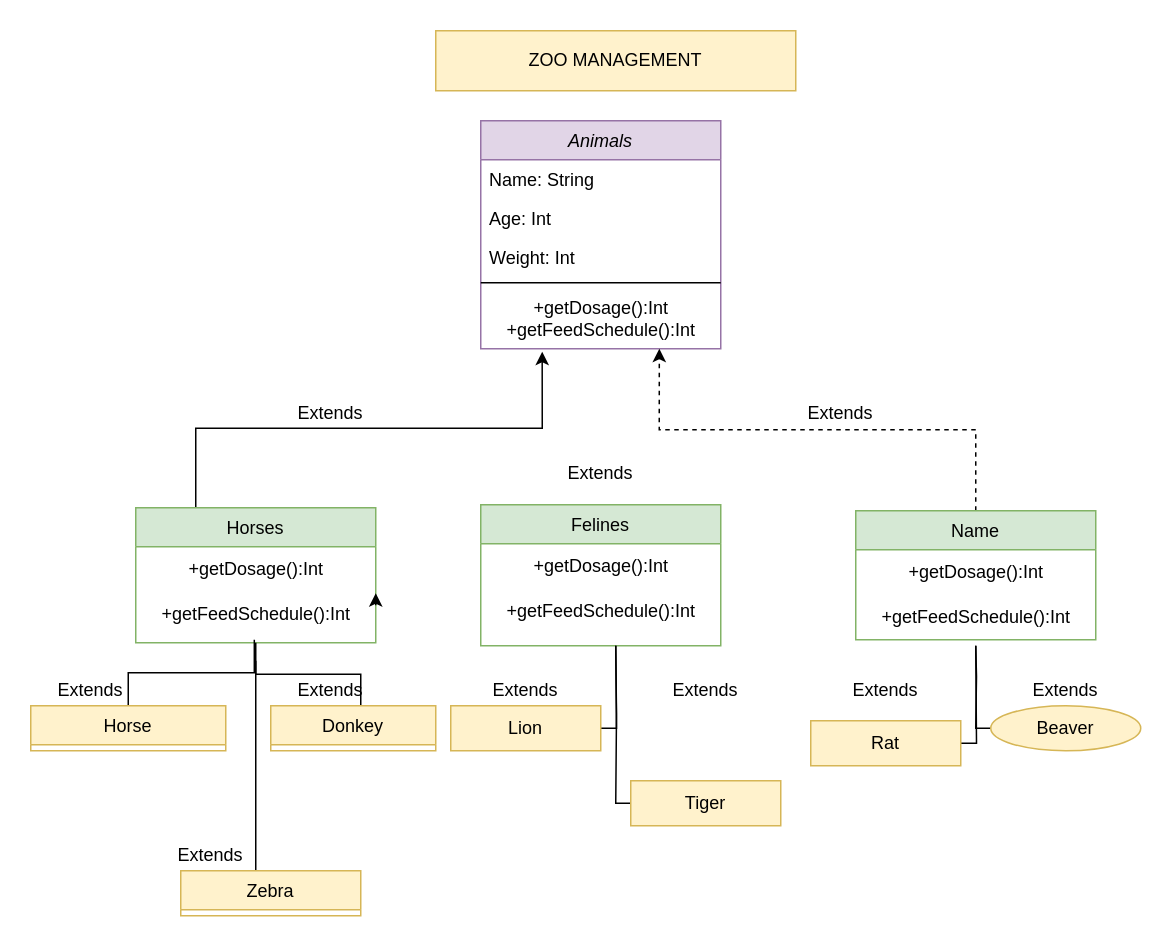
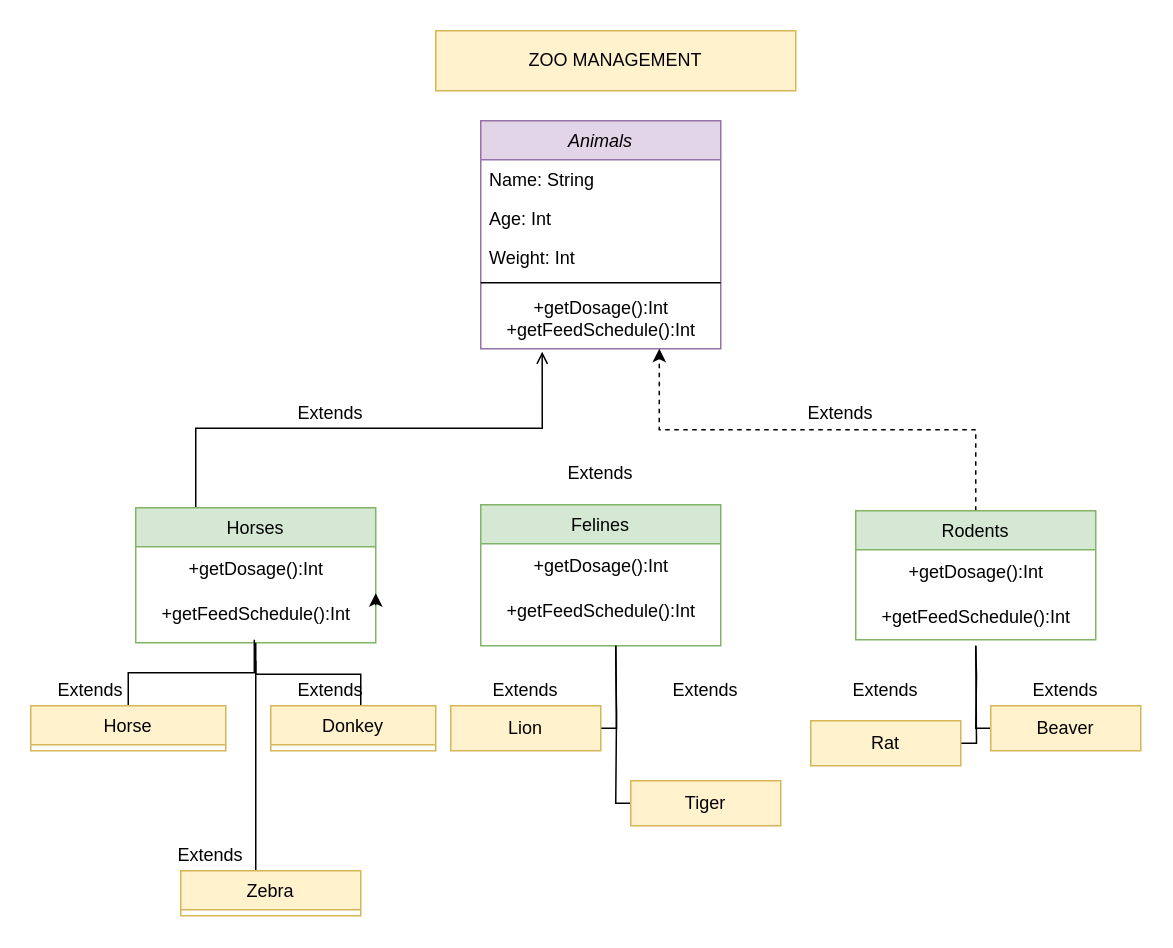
(542, 363) -> (542, 360)
(975, 531) -> (975, 531)
(1066, 728) -> (1066, 728)
